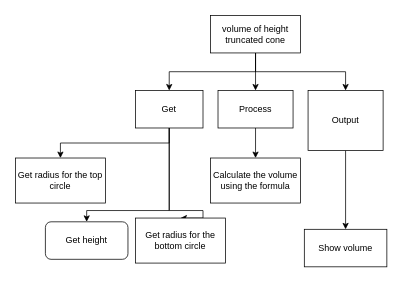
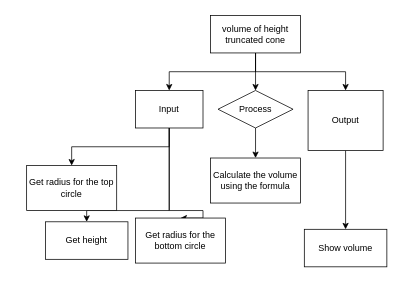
(169, 109) -> (169, 109)
(255, 109) -> (255, 109)
(60, 180) -> (72, 188)
(87, 240) -> (87, 240)
